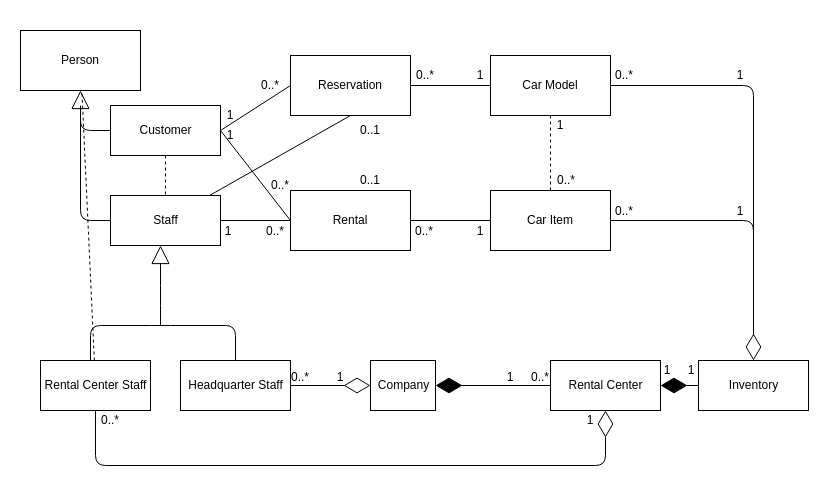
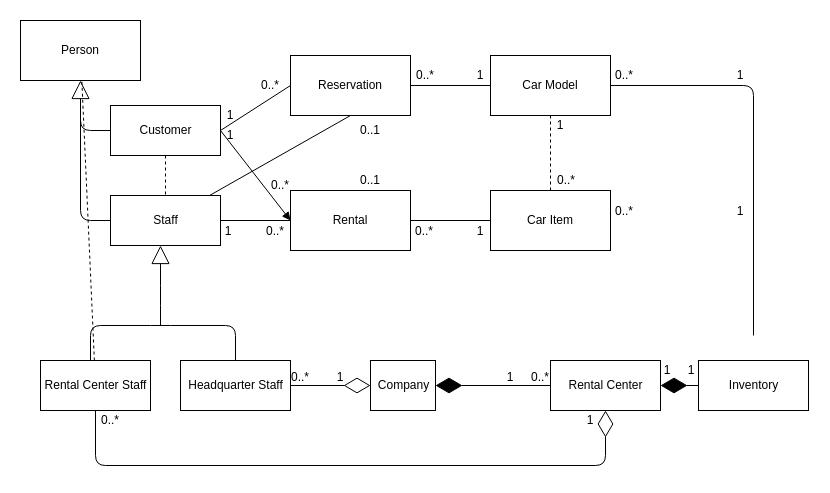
(81, 61) -> (81, 51)
(286, 215) -> (284, 212)
(680, 221) -> none
